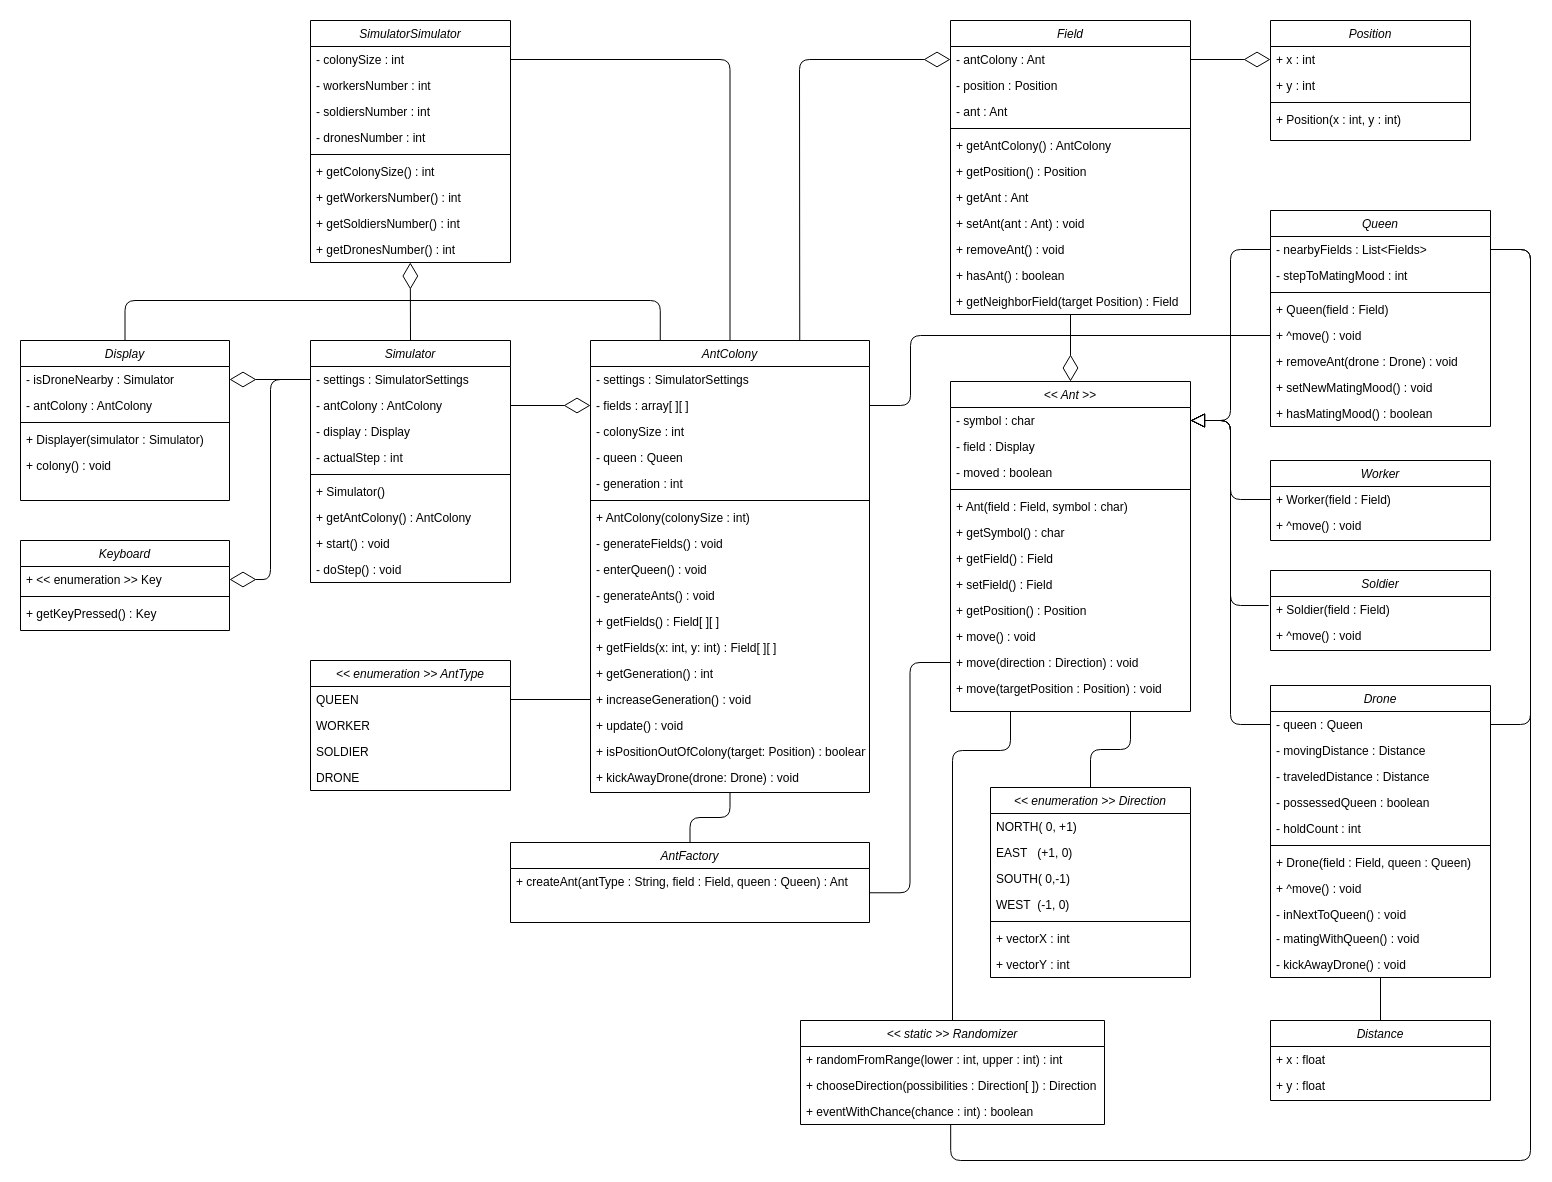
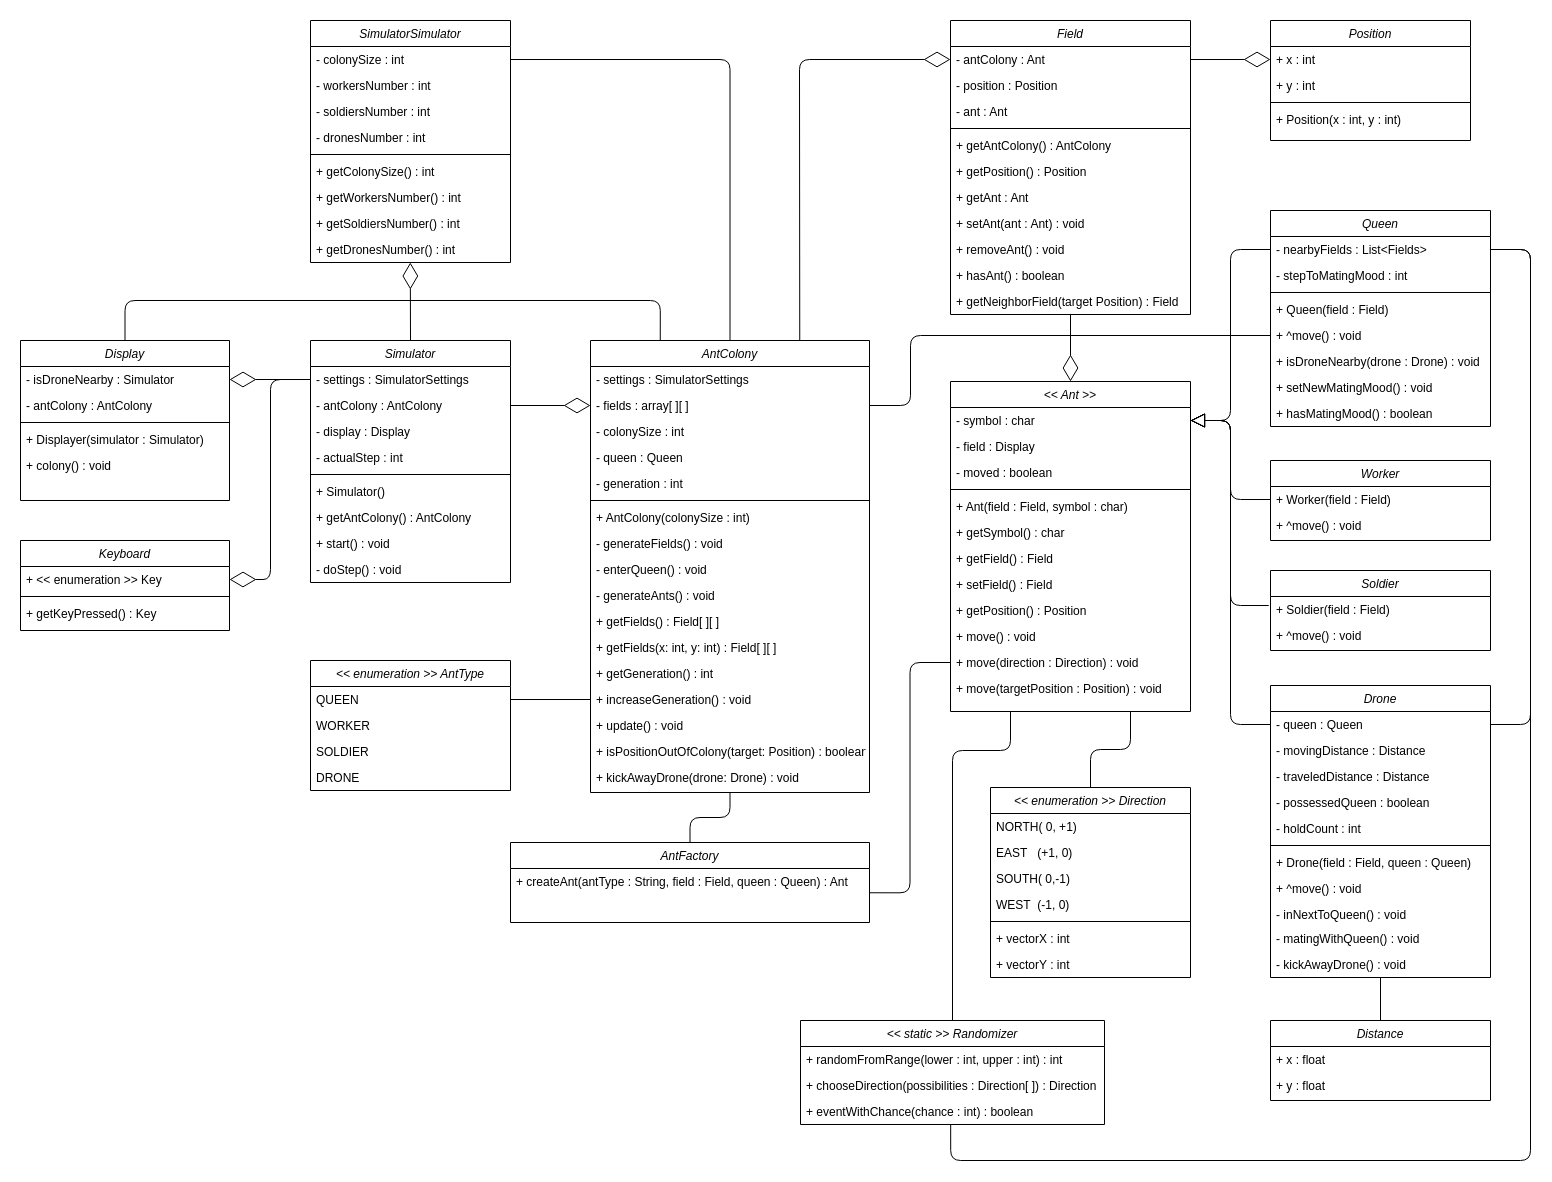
(1374, 362) -> (1386, 362)
